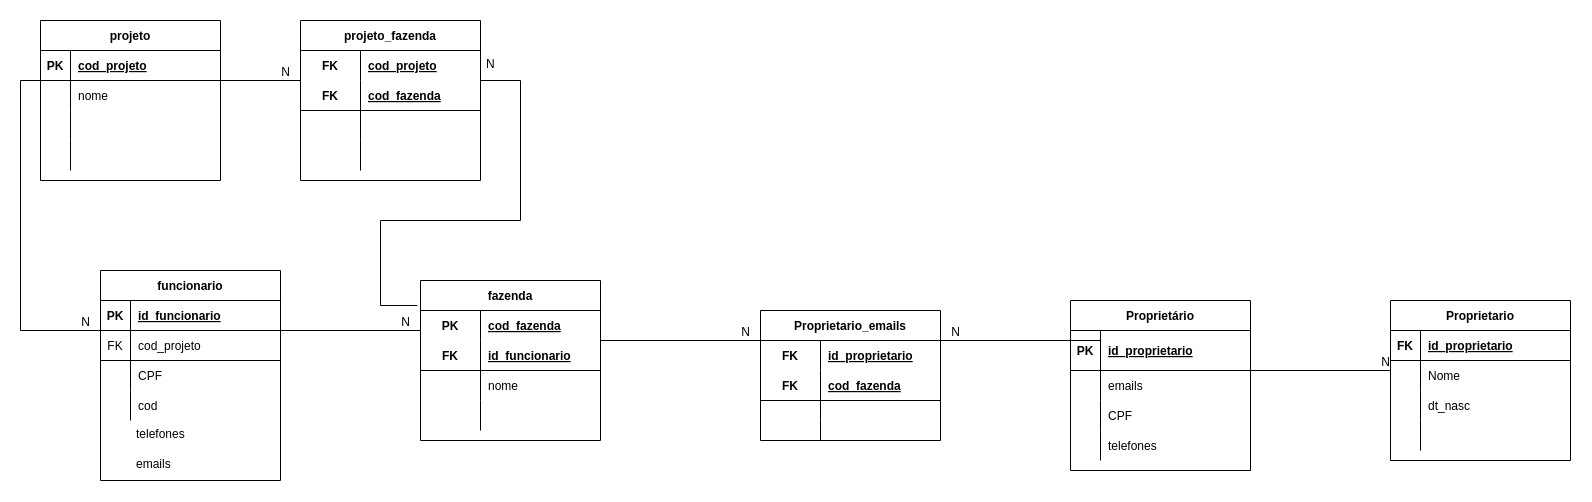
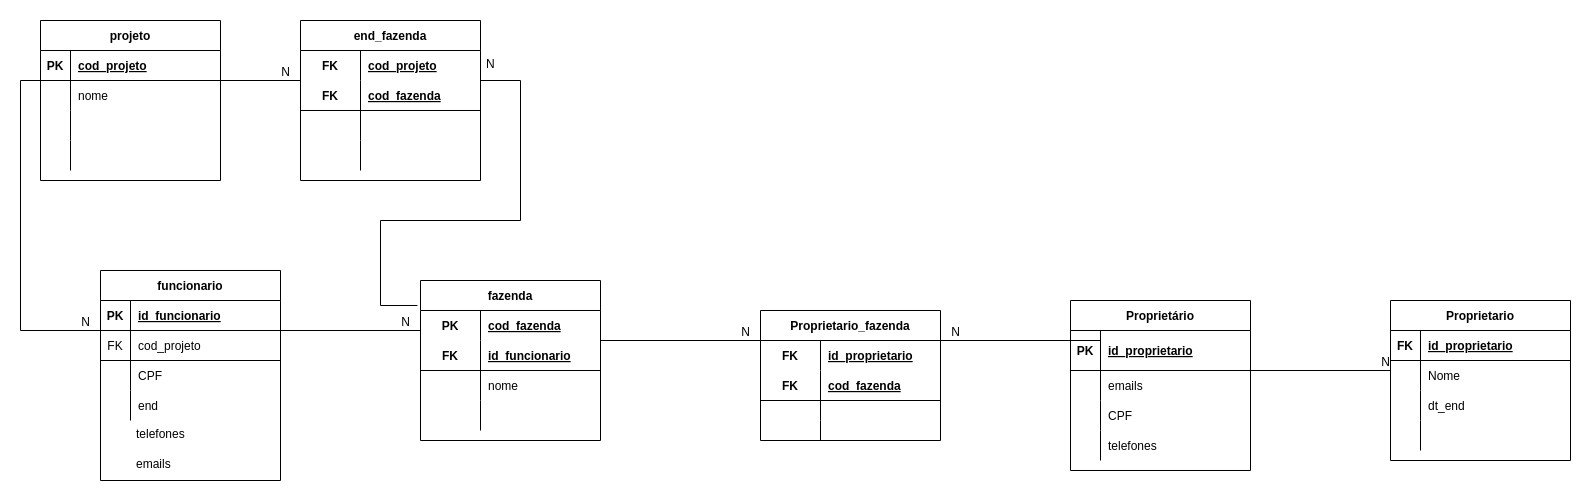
(390, 36) -> (390, 36)
(850, 326) -> (850, 326)
(148, 406) -> (148, 406)
(1452, 406) -> (1448, 406)
